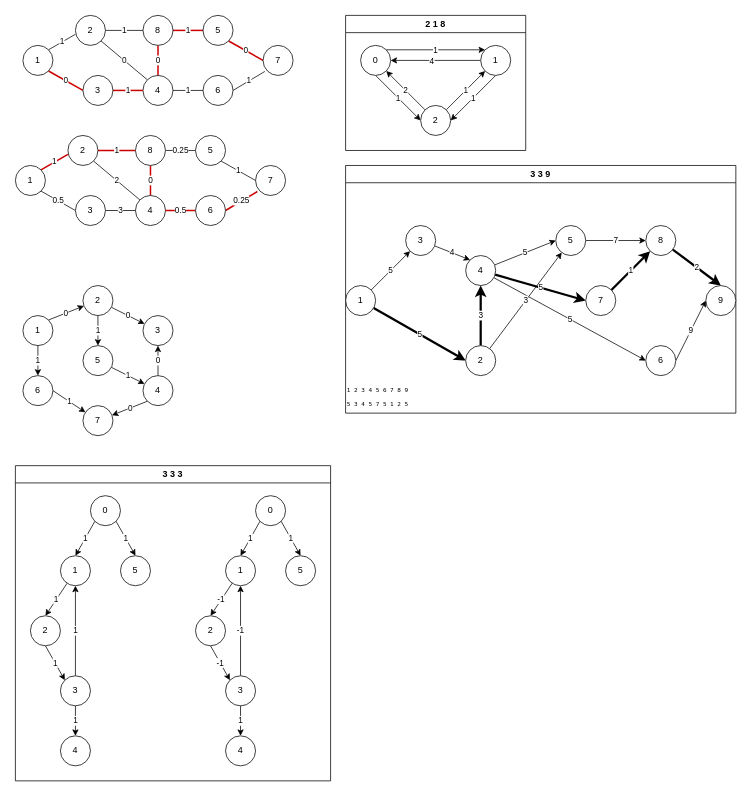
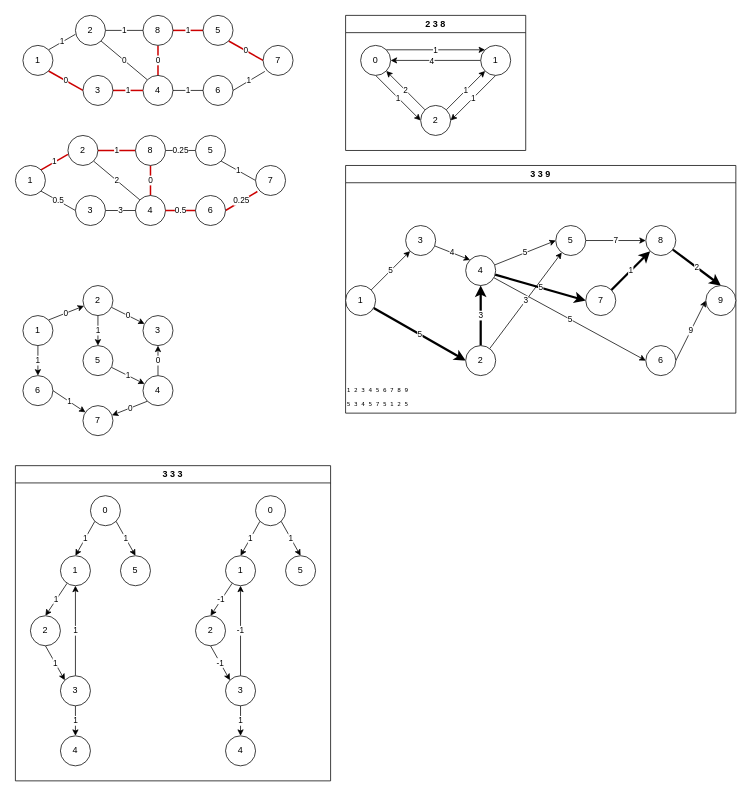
(435, 24) -> (435, 24)
